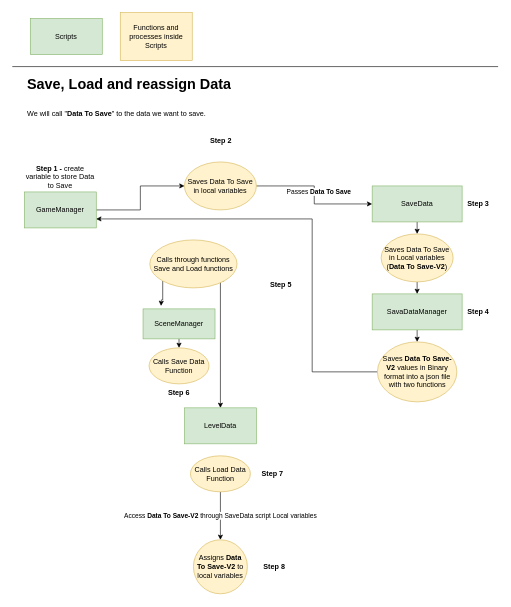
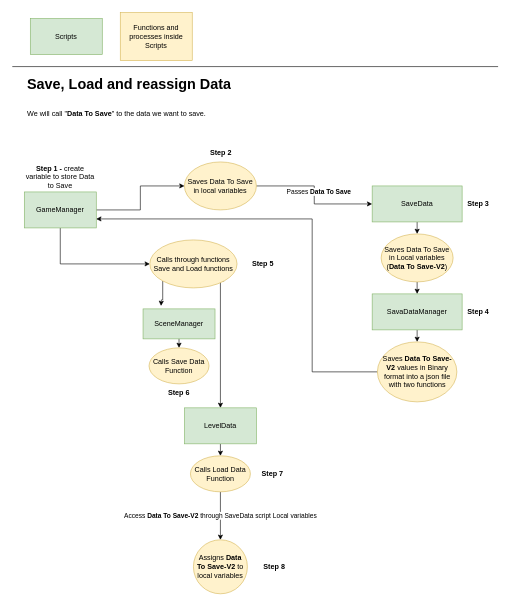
(221, 141) -> (221, 153)
none -> (60, 263)
(281, 285) -> (263, 264)
none -> (221, 448)
